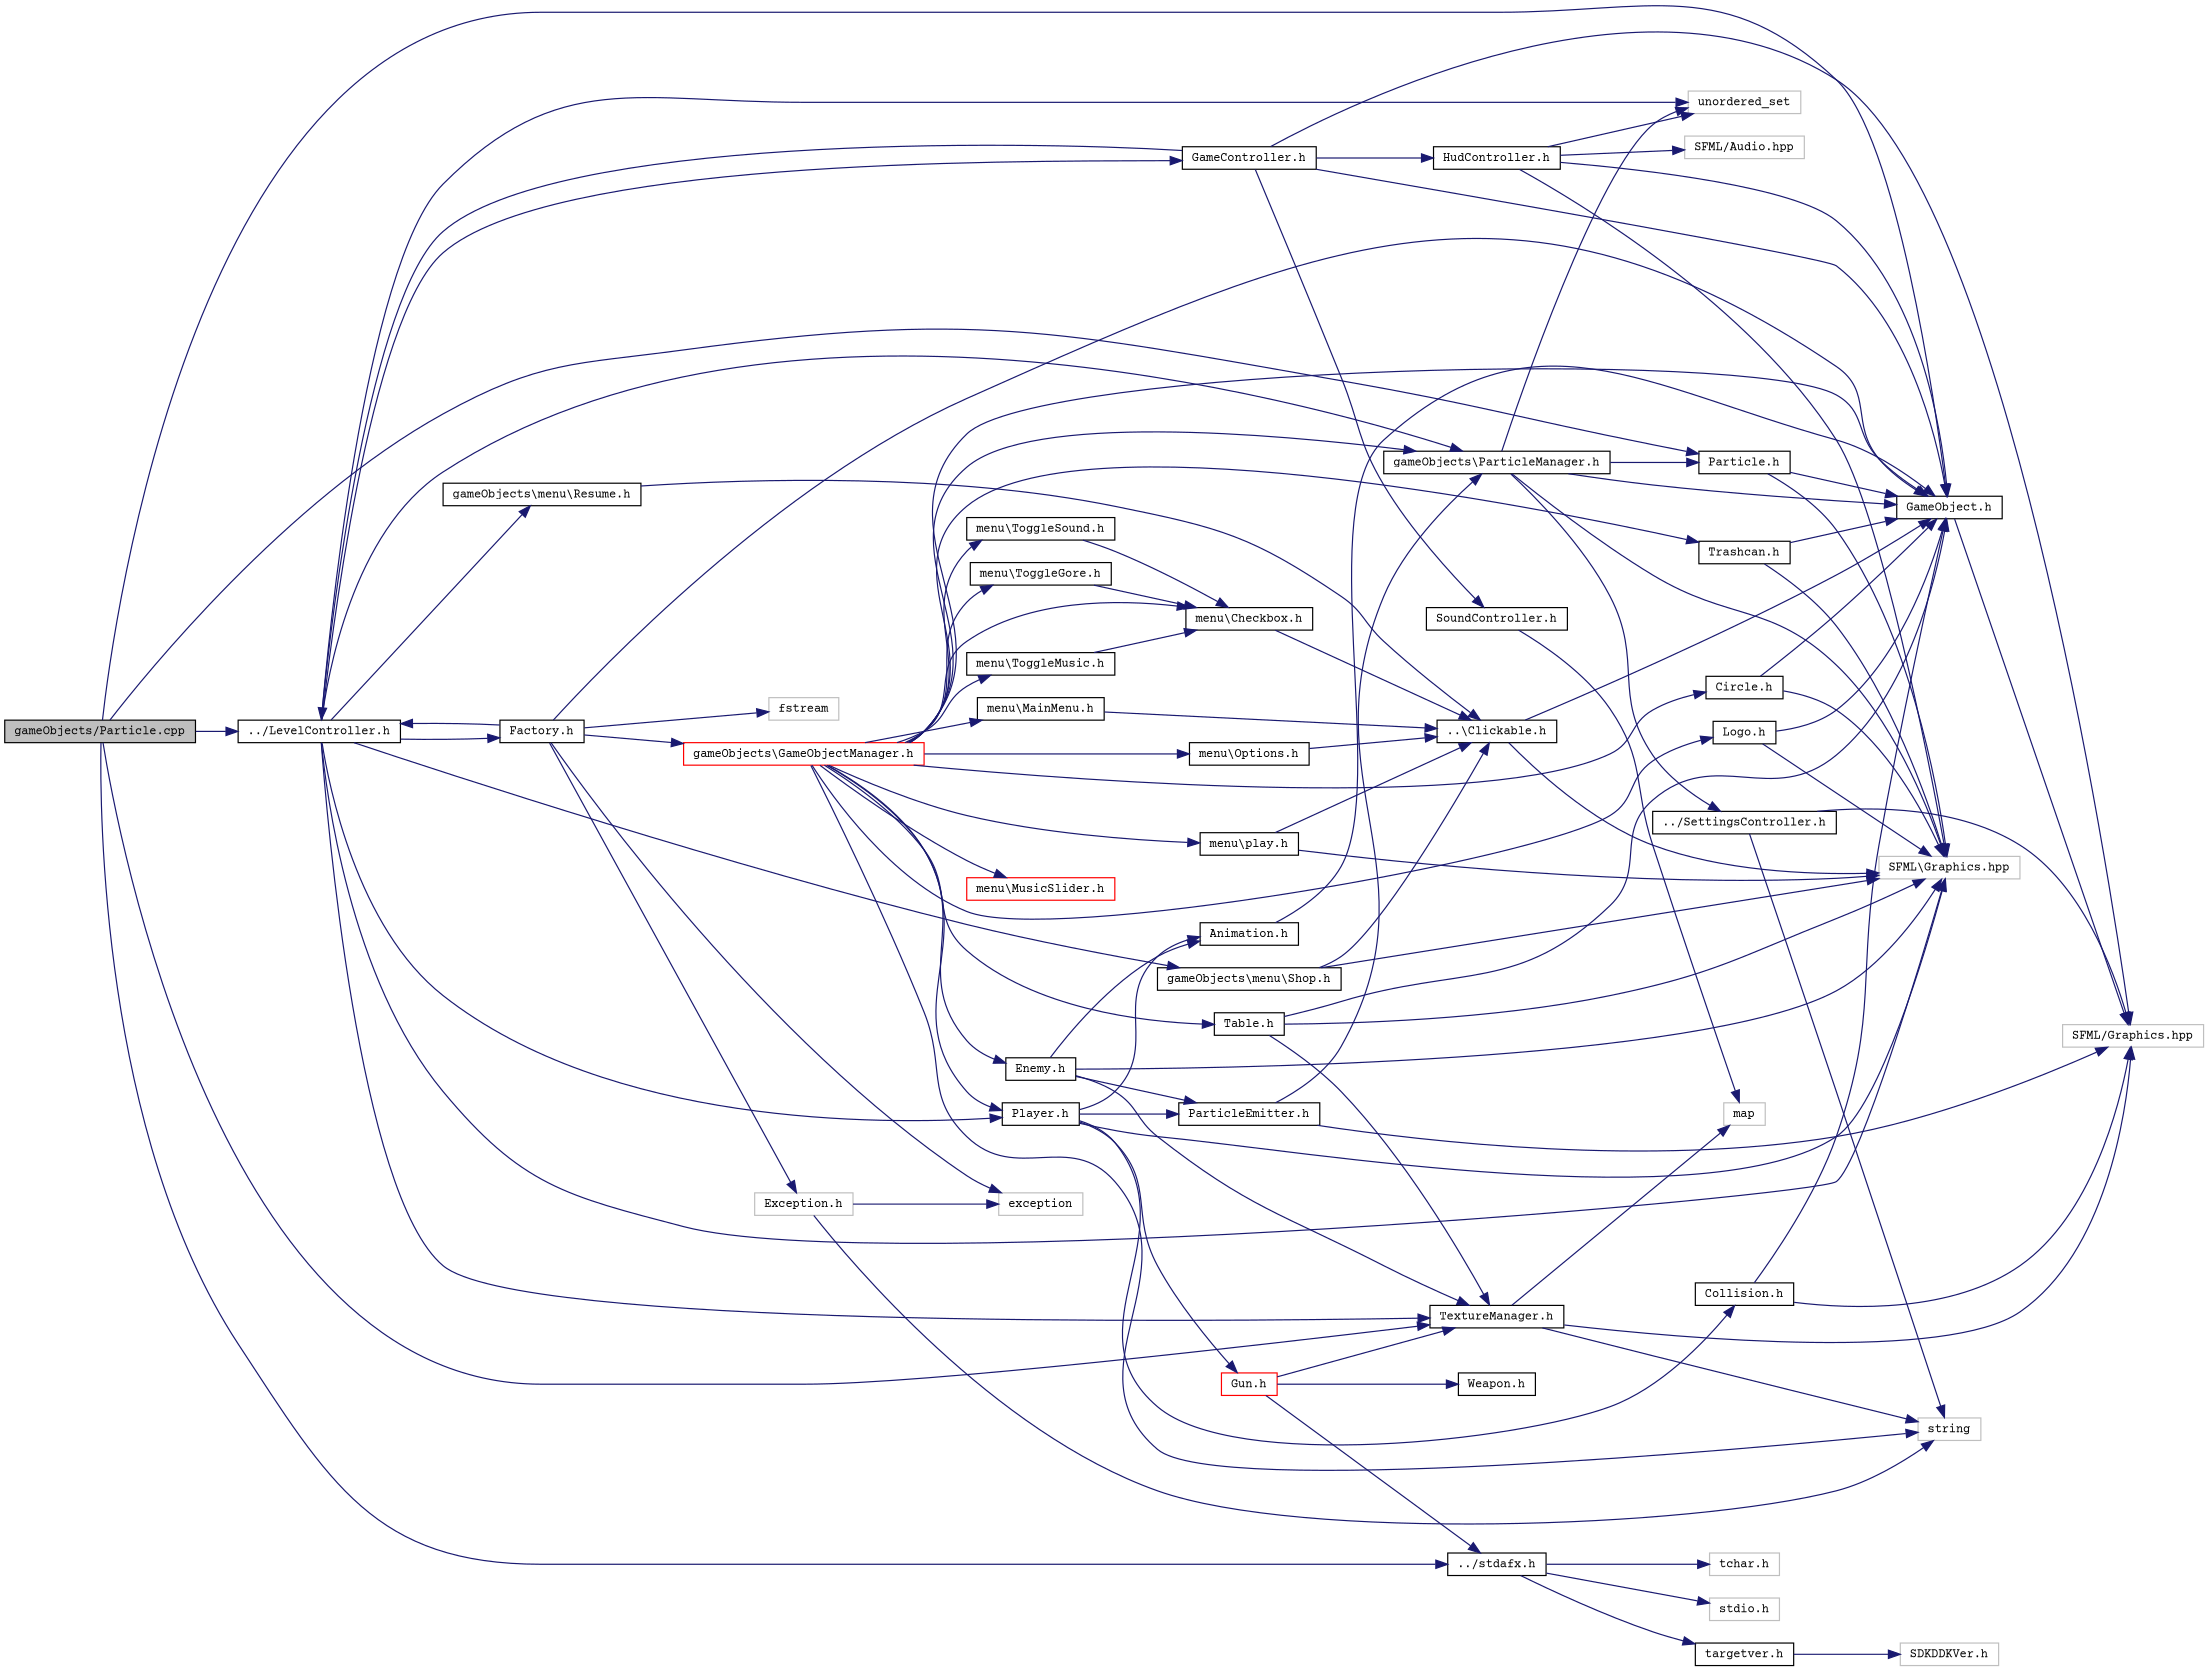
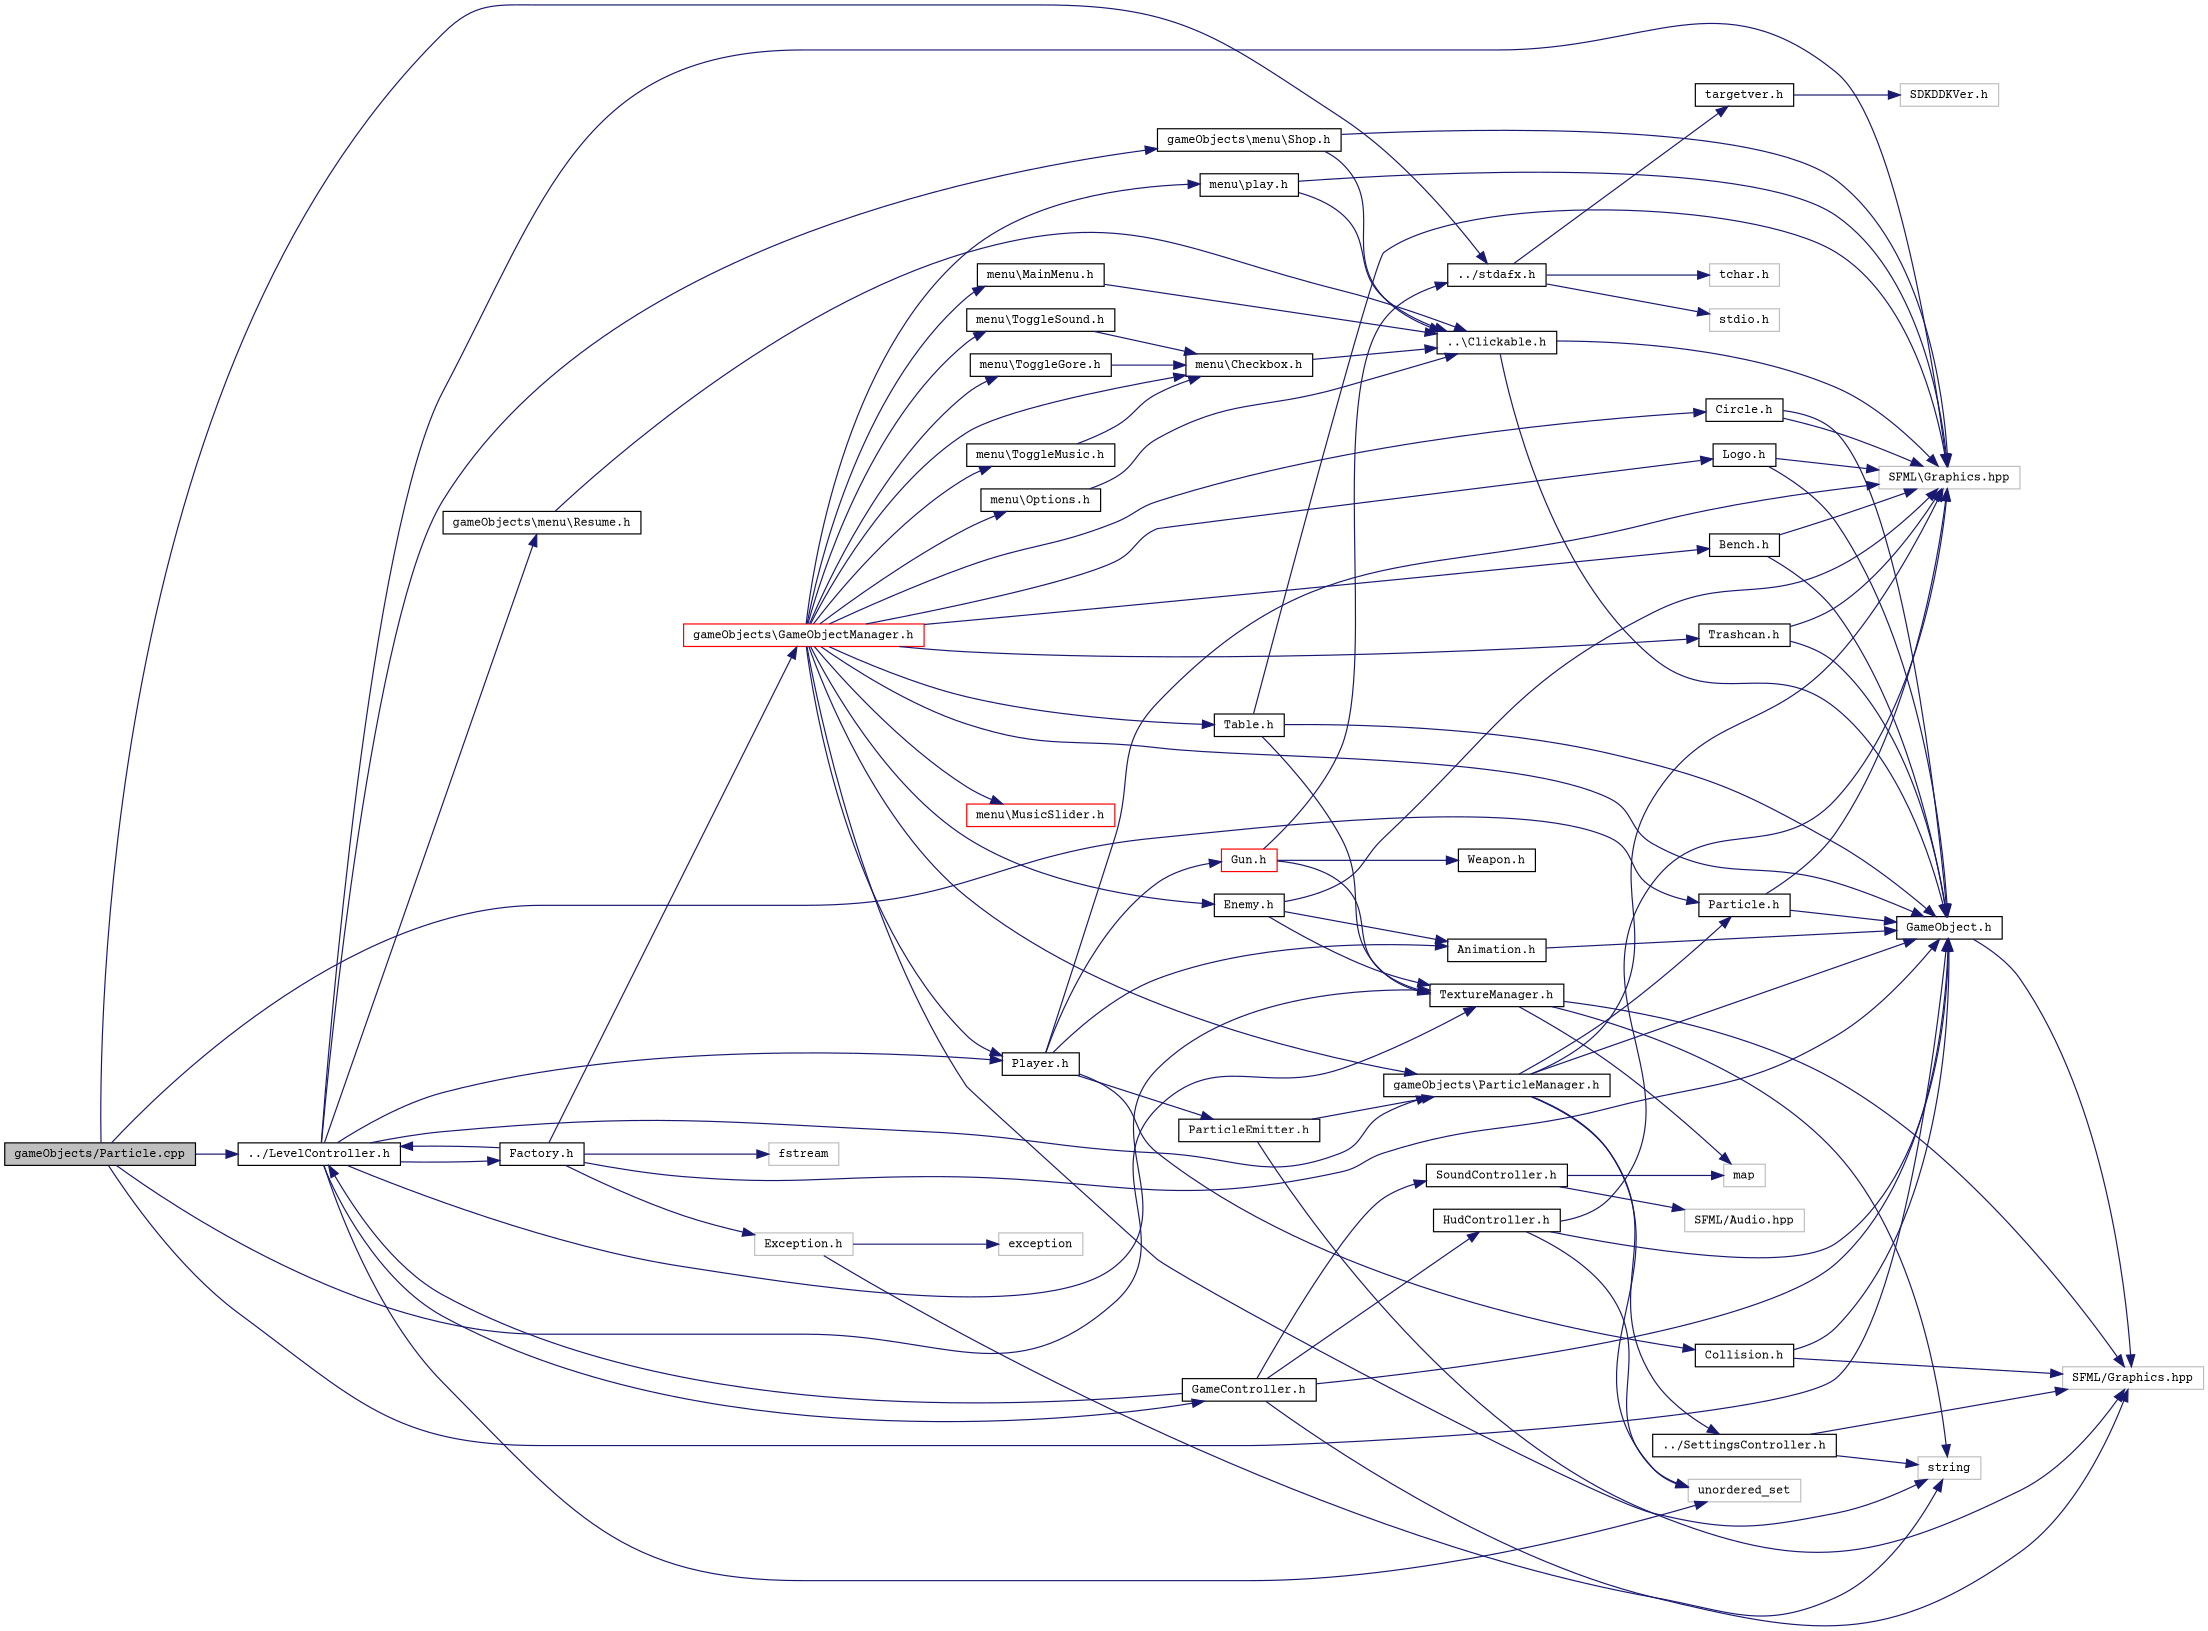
(1616, 153) -> (1619, 1198)
none -> (1745, 545)
(750, 986) -> none
(1130, 1088) -> none
